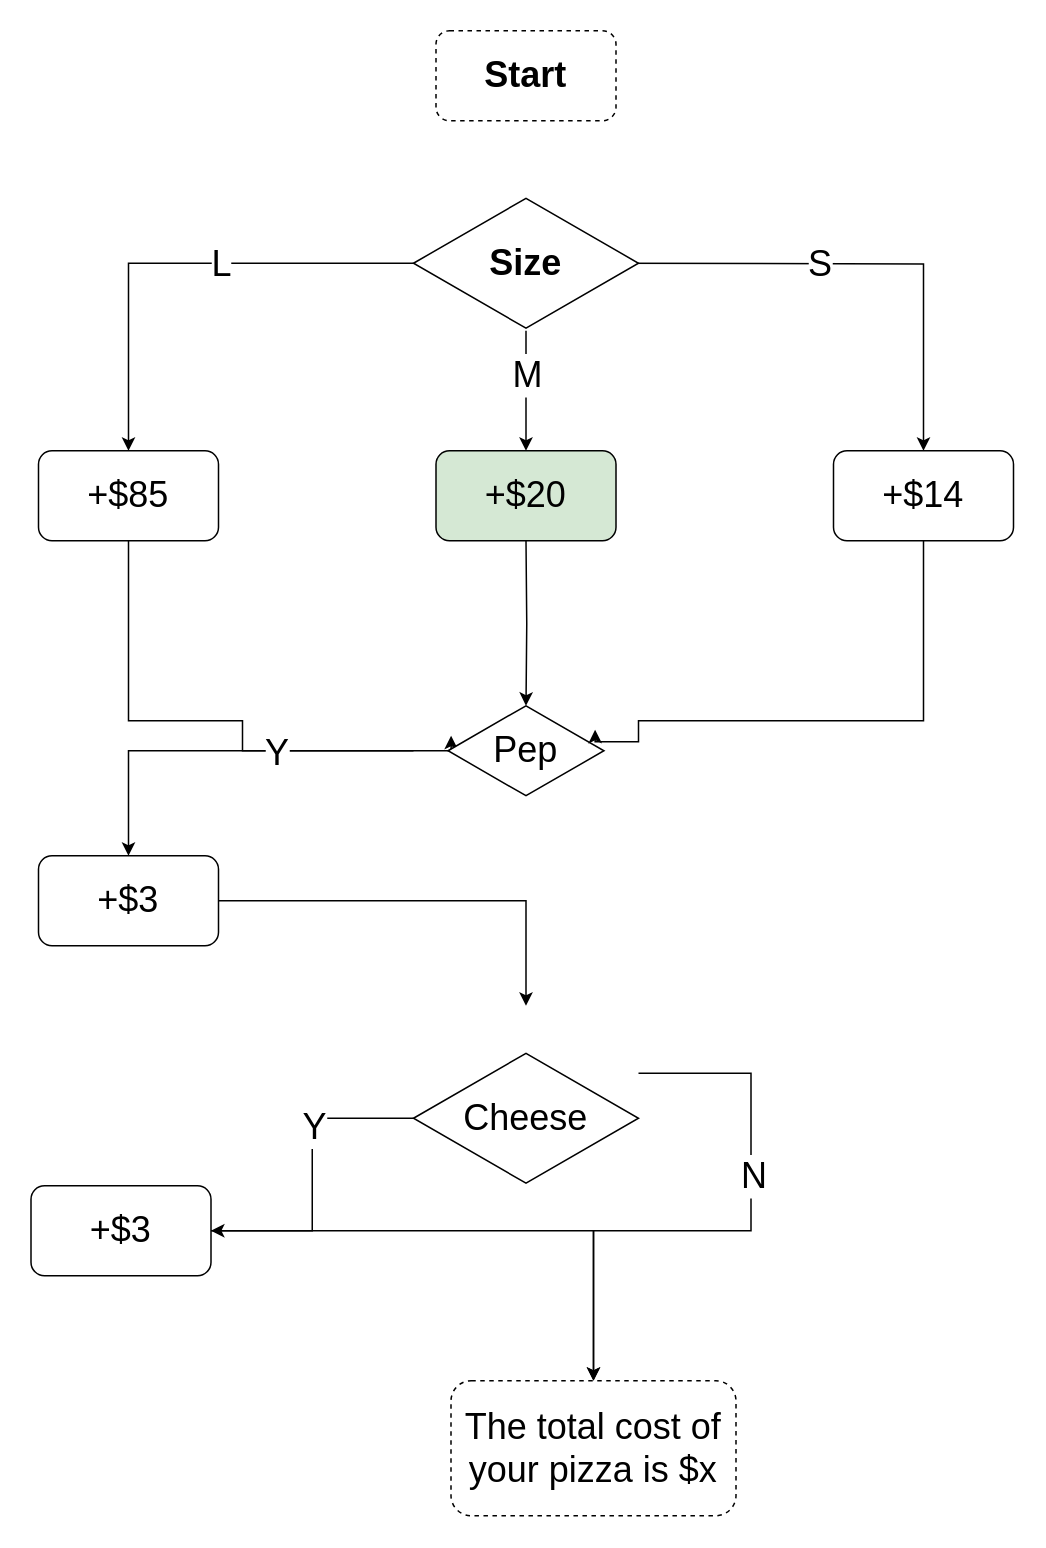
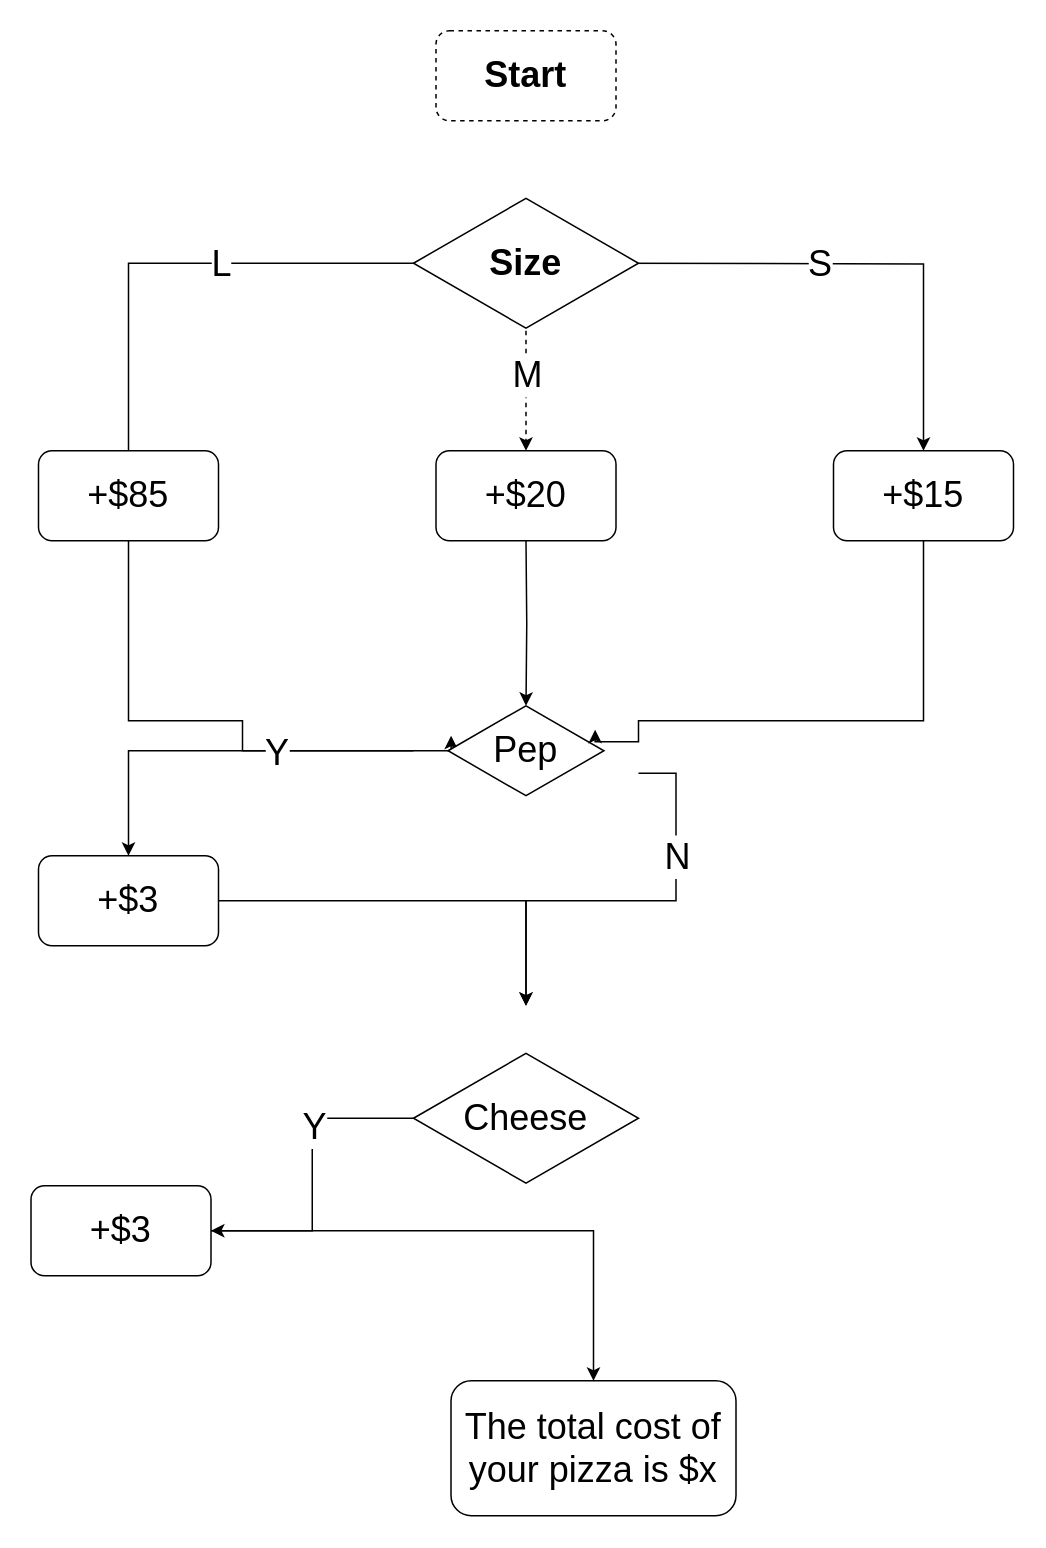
(526, 418) -> (526, 418)
(128, 439) -> (128, 443)
(526, 496) -> (526, 496)
(923, 496) -> (923, 496)
none -> (614, 901)
(747, 1073) -> none
(593, 1448) -> (593, 1448)
